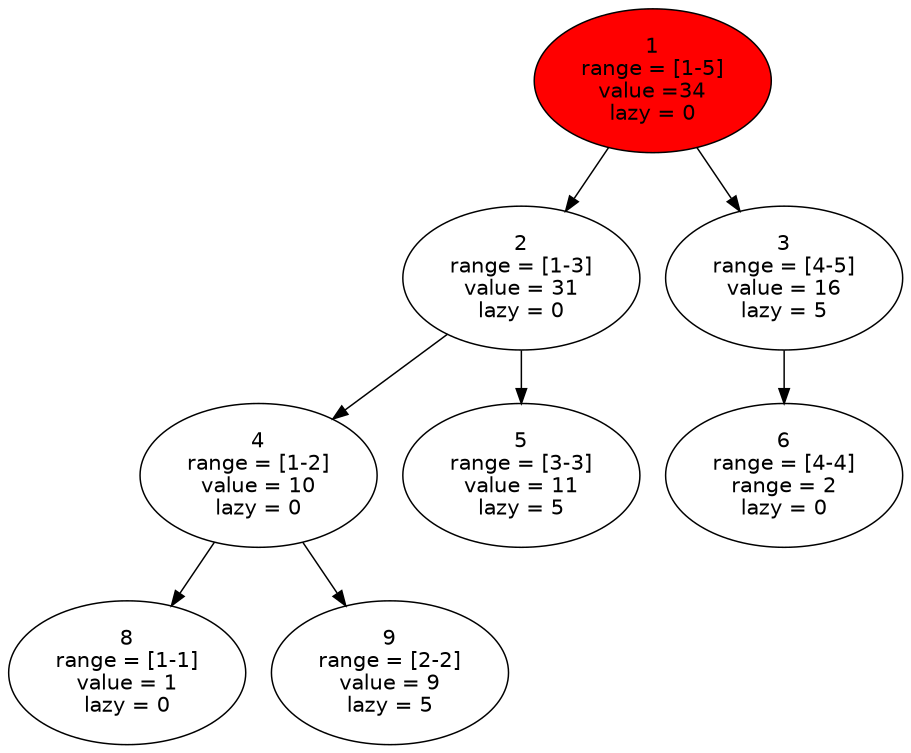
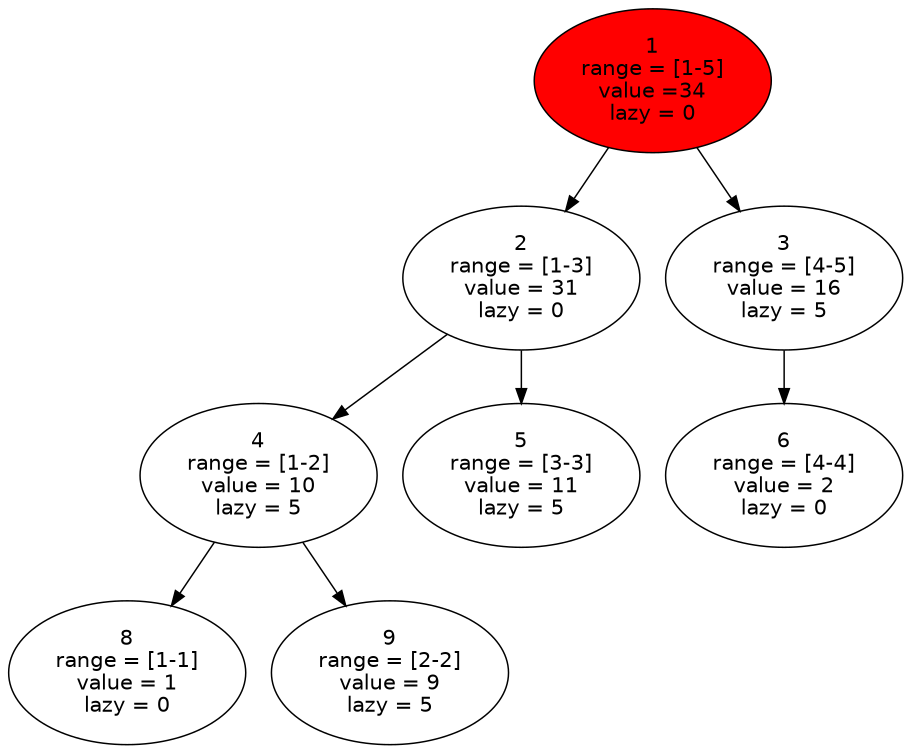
(259, 475) -> (259, 475)
(784, 475) -> (784, 475)
